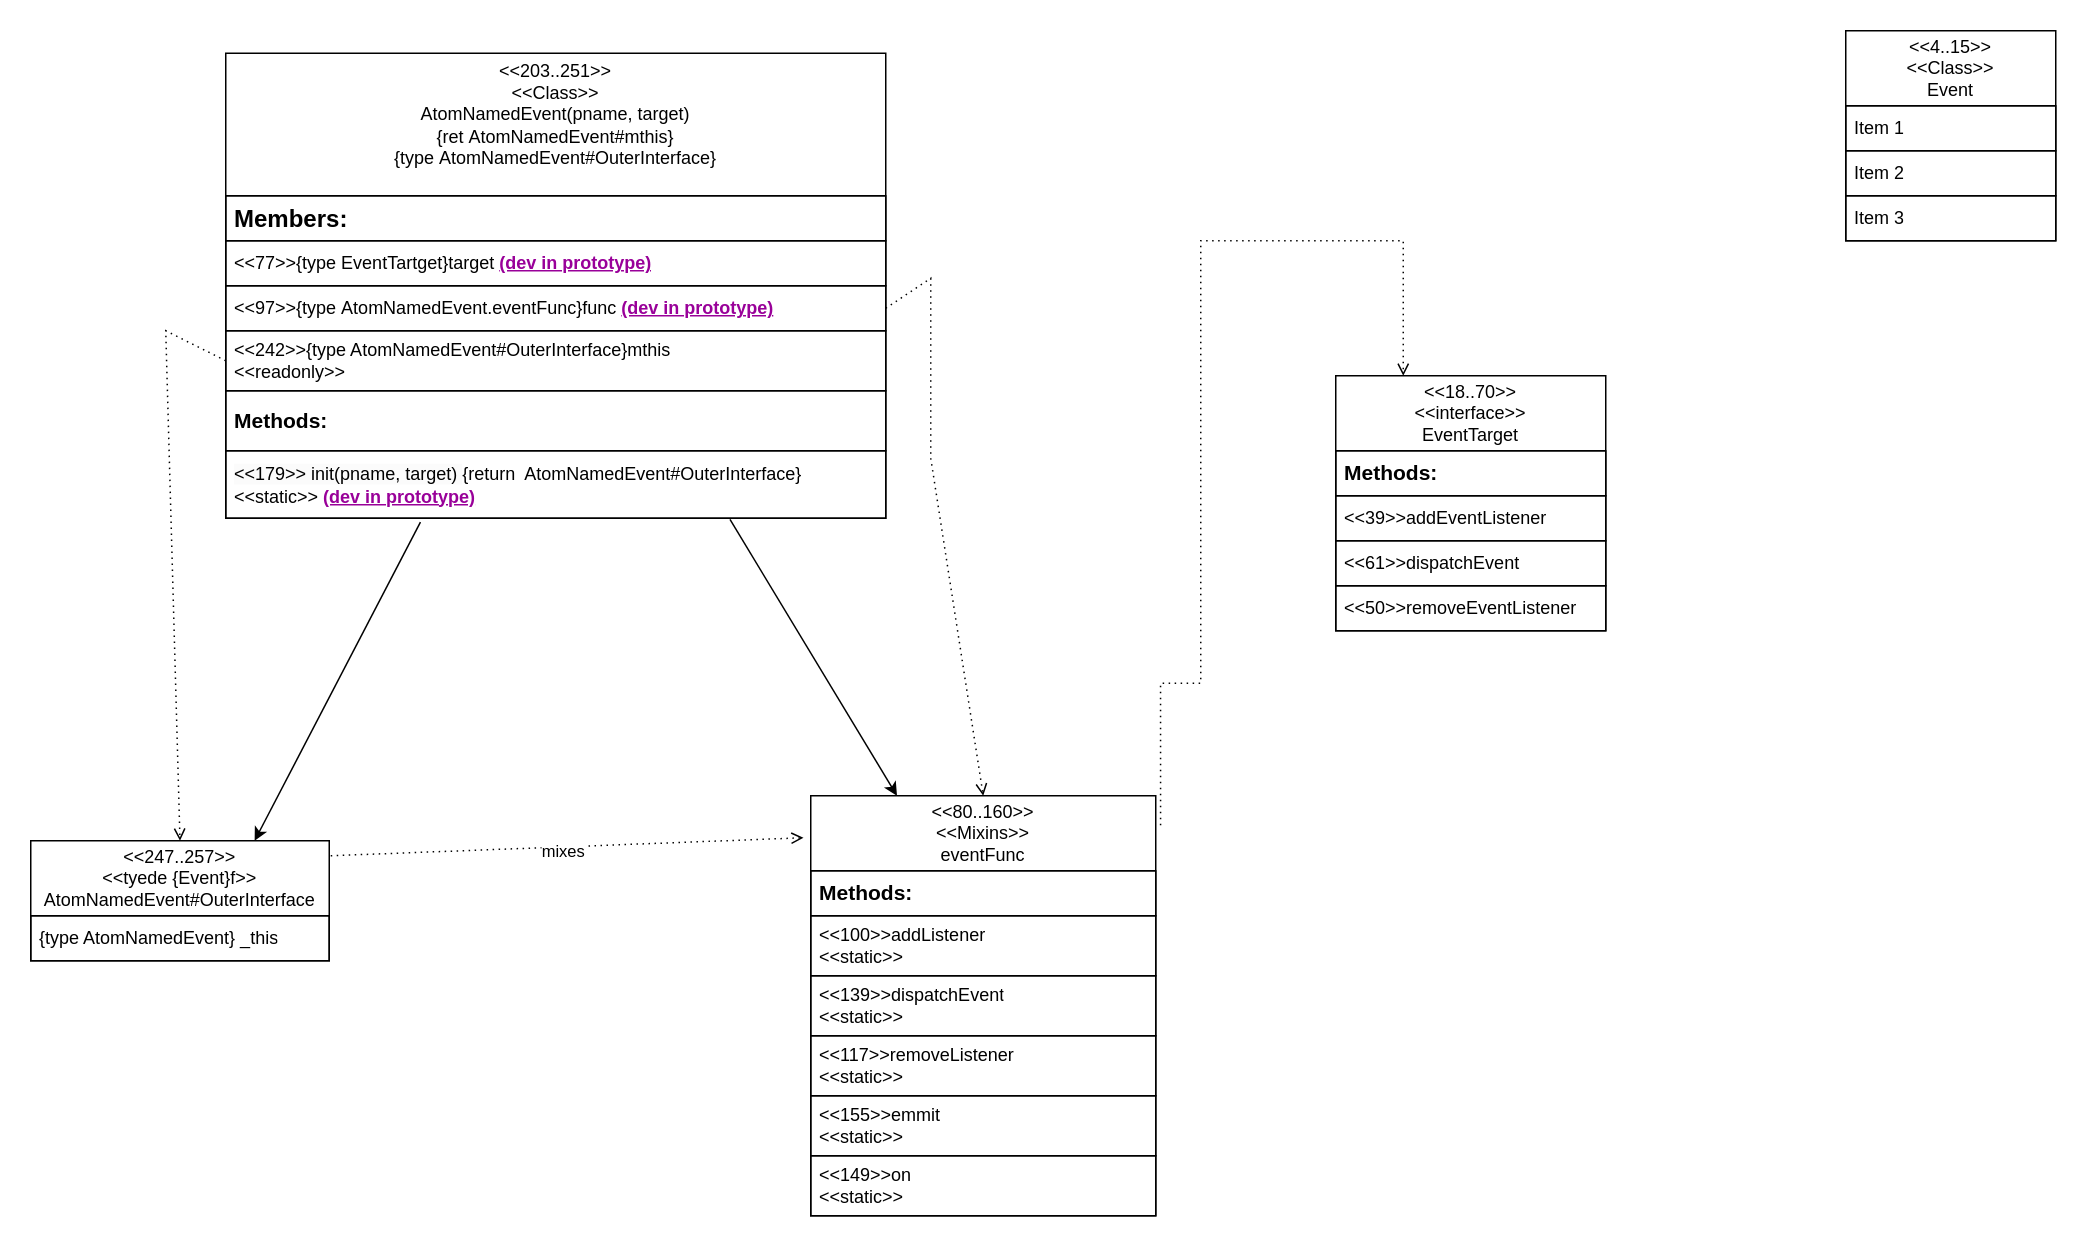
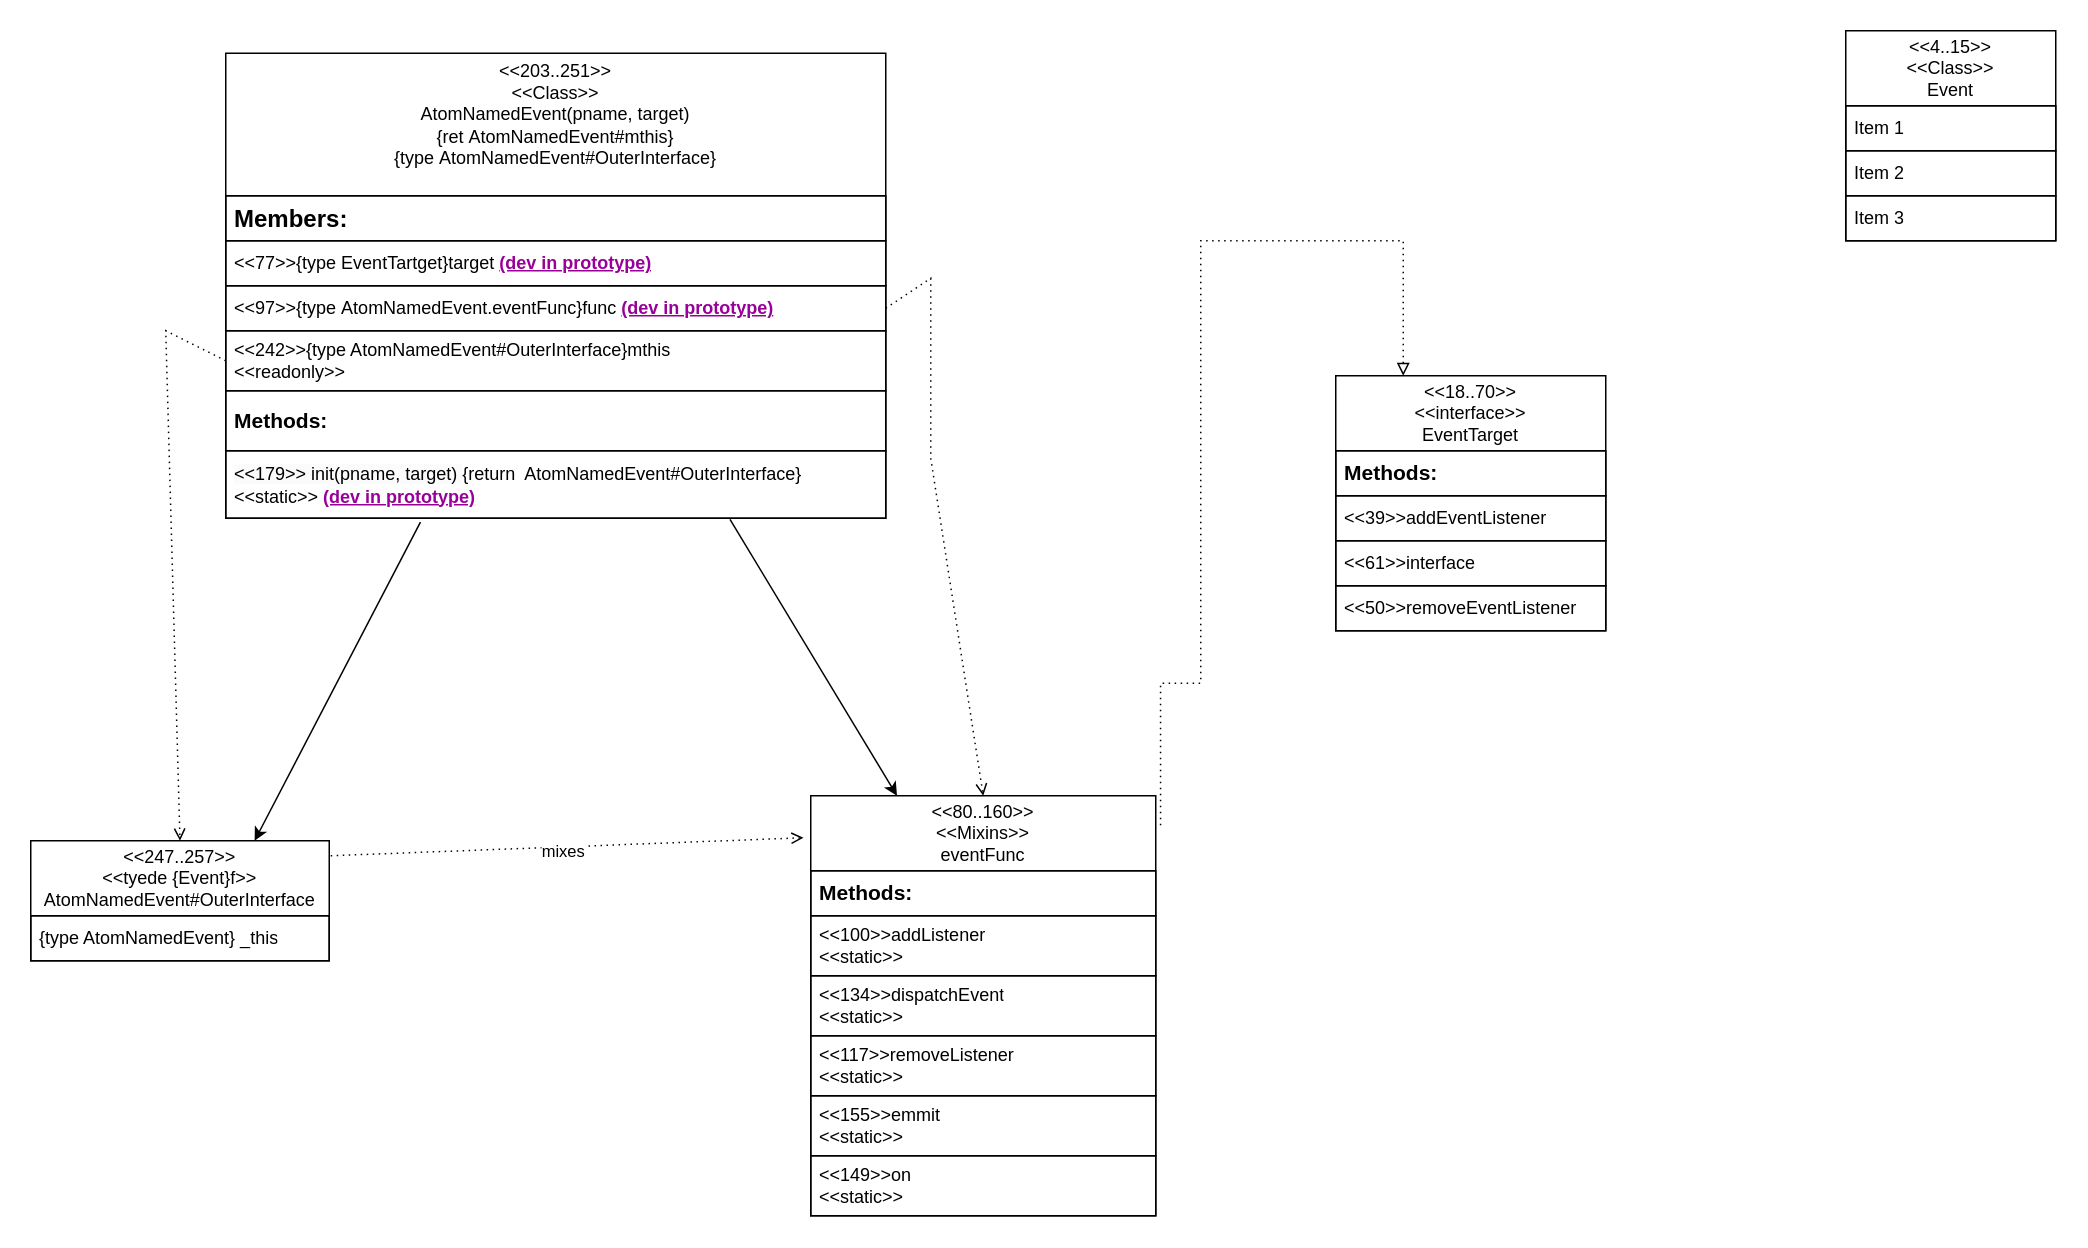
(1403, 365) -> (1403, 362)
(1438, 563) -> (1418, 563)
(918, 1006) -> (918, 1006)
